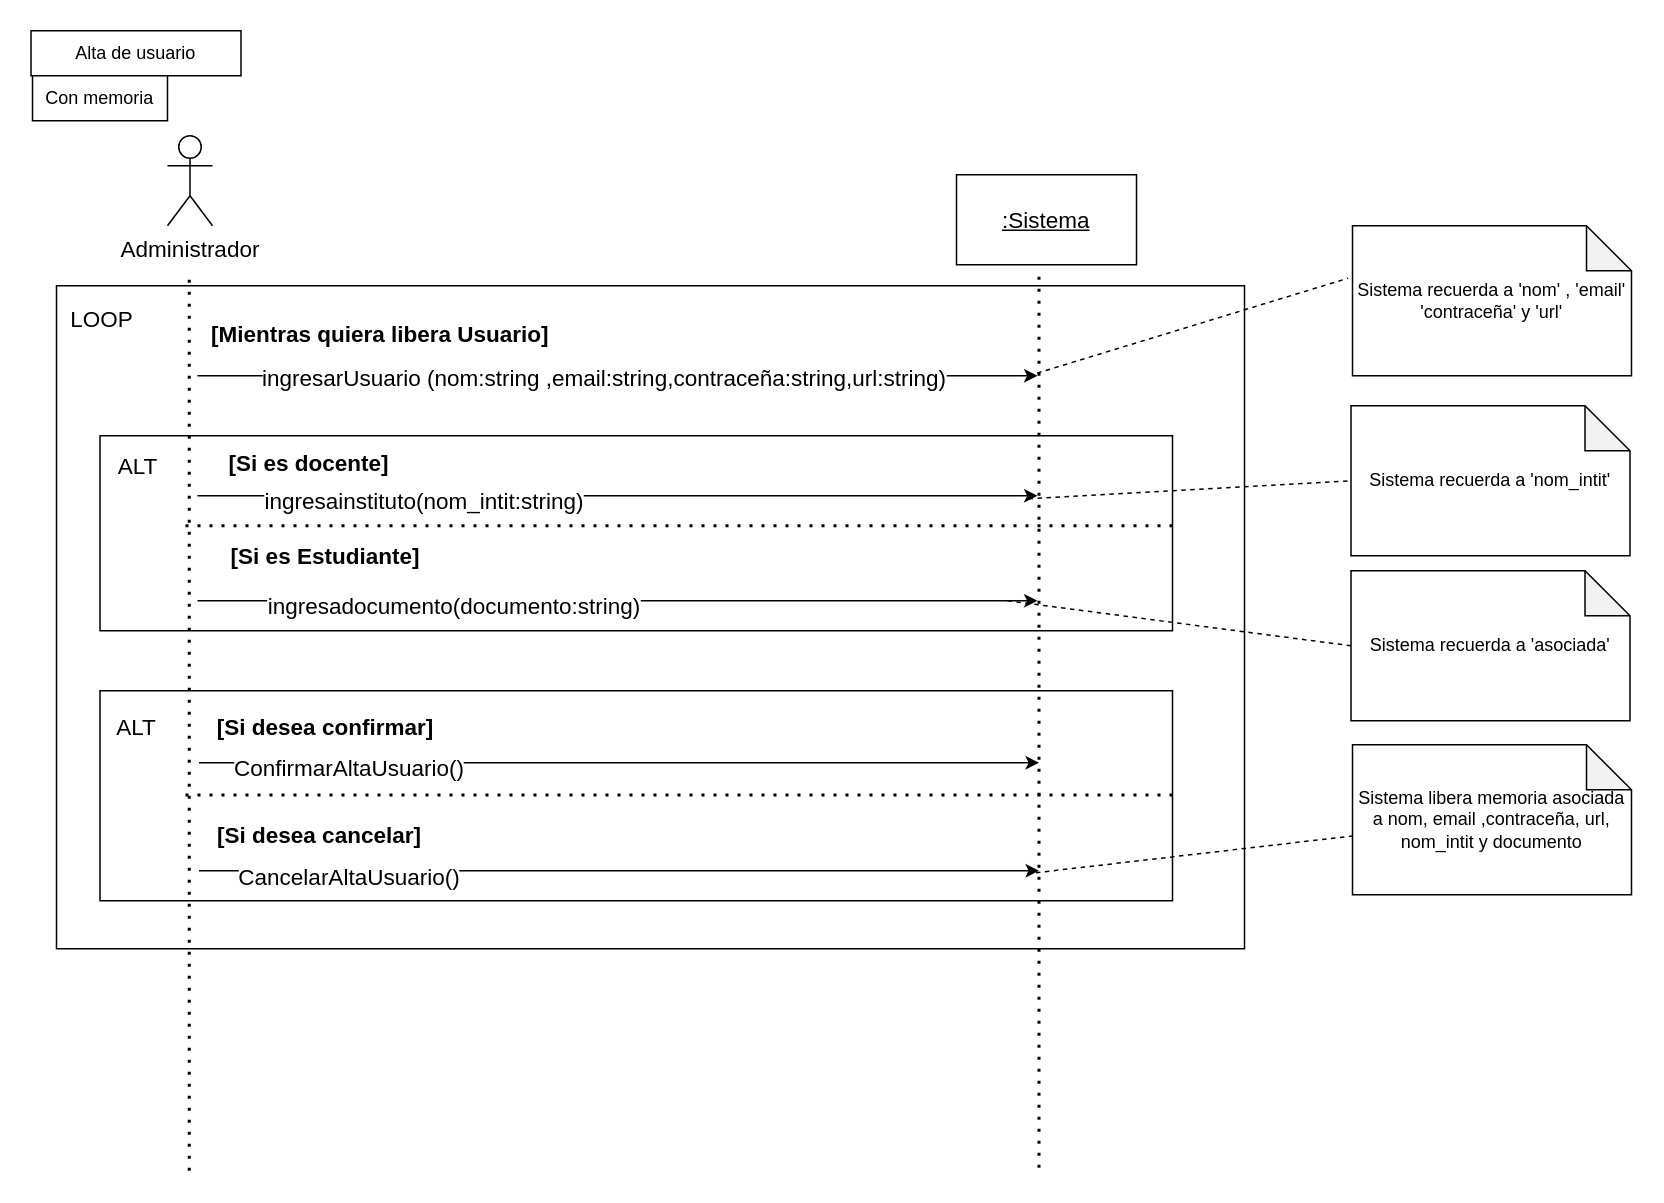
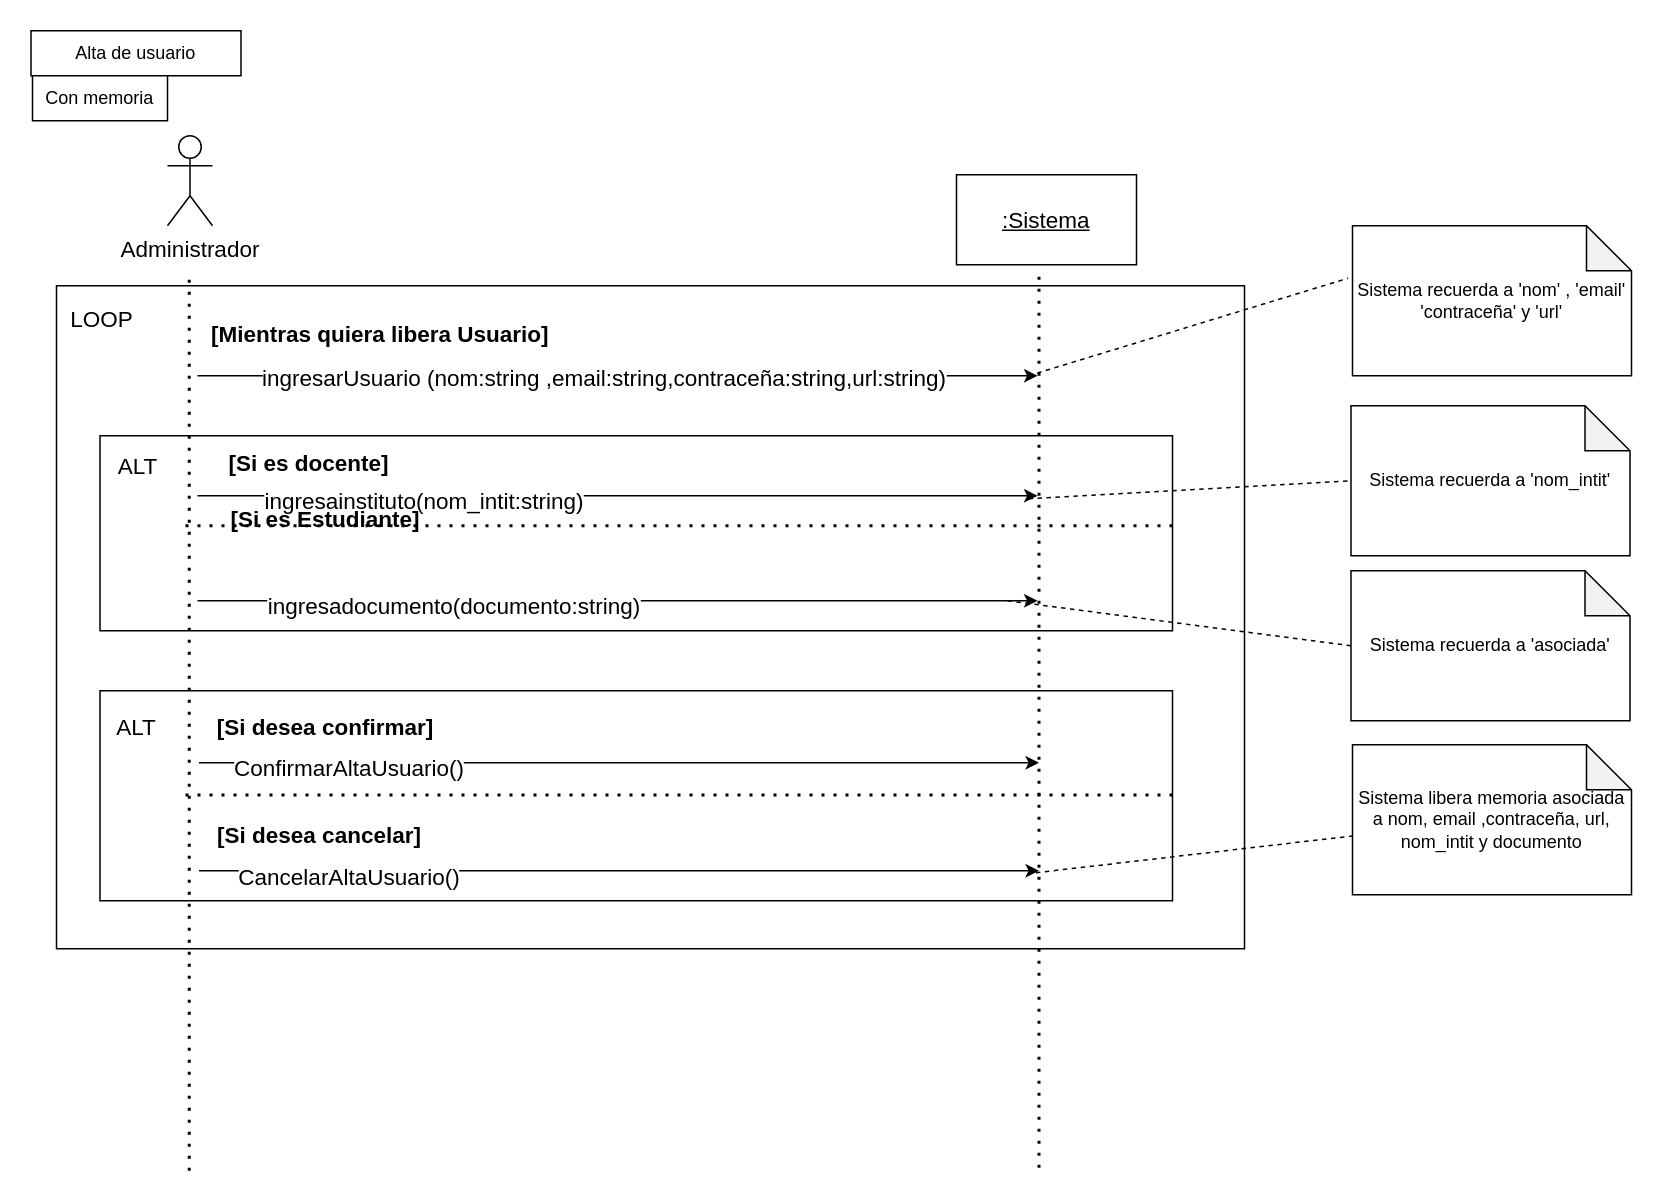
(325, 556) -> (325, 518)
